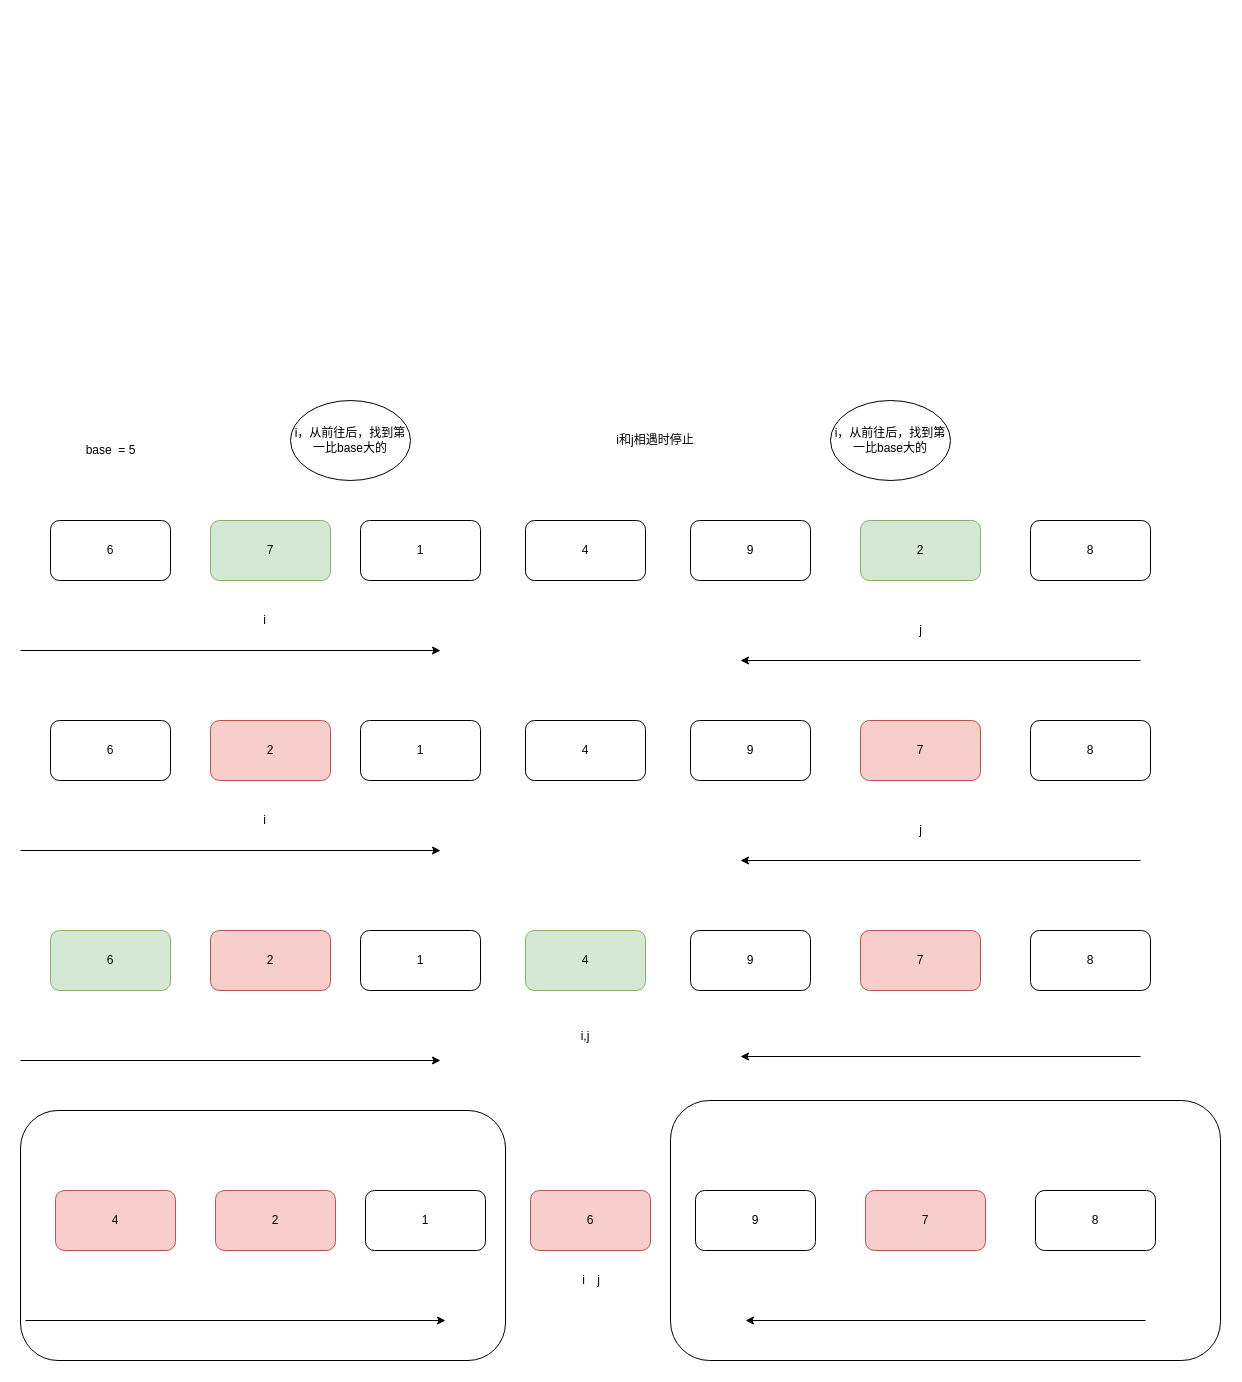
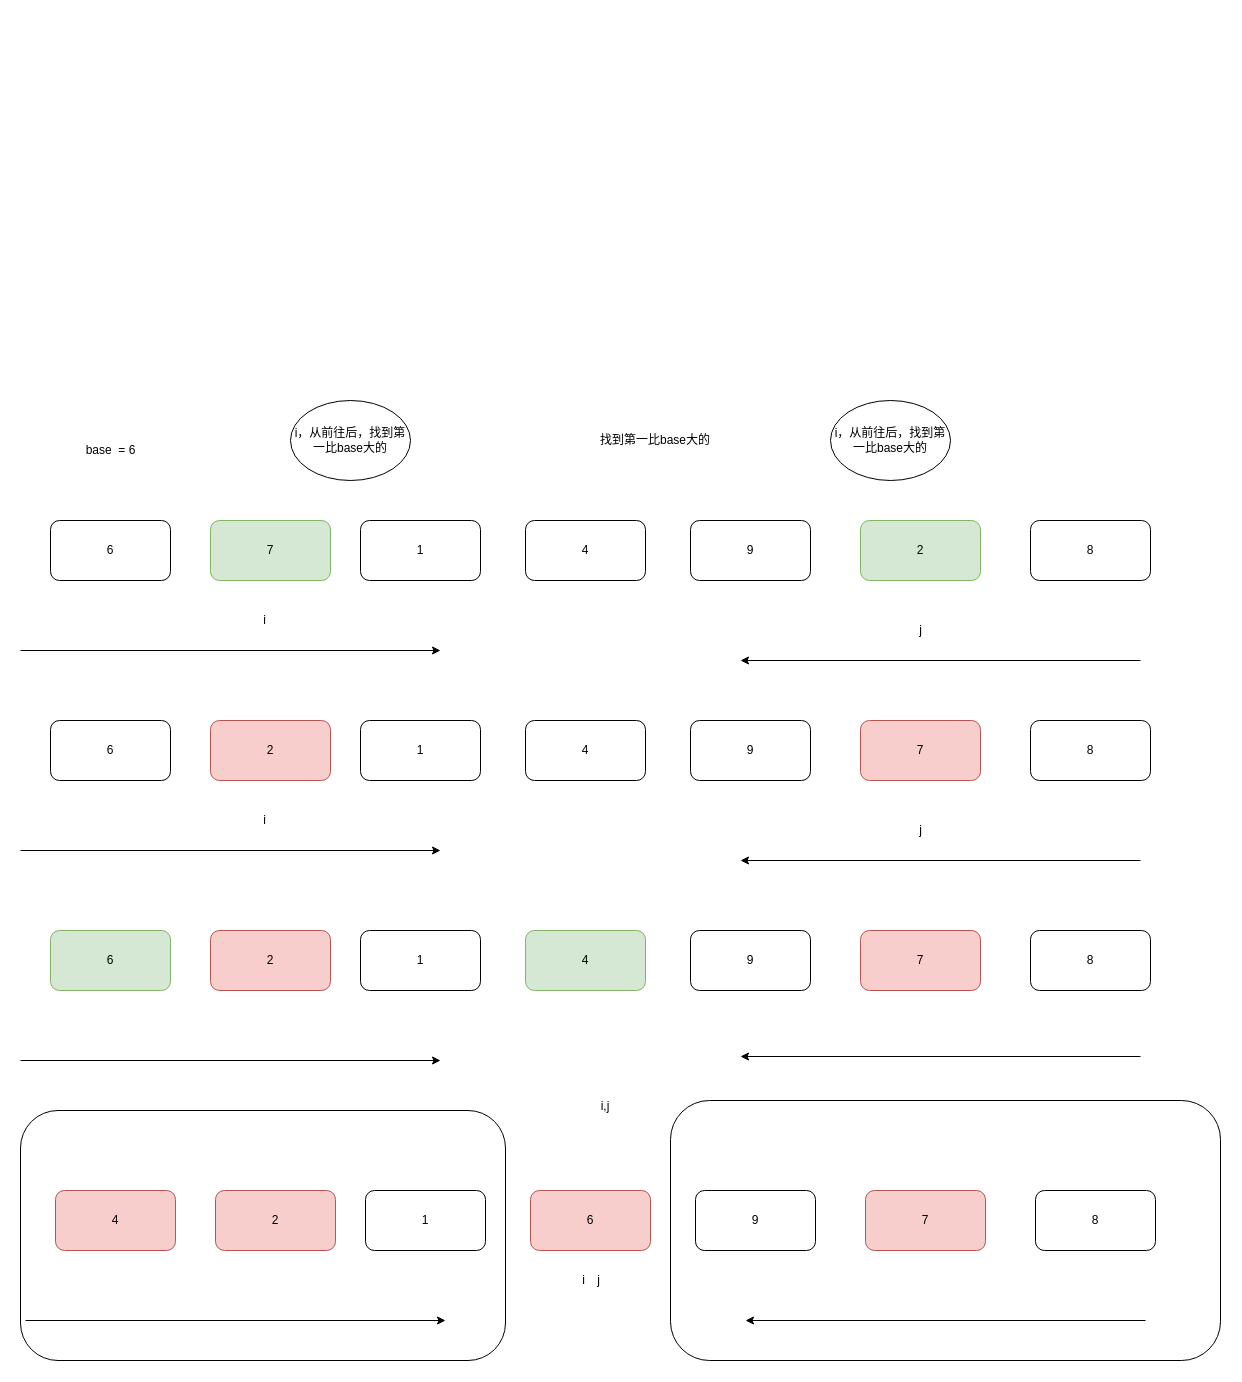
(656, 441) -> (656, 441)
(111, 451) -> (111, 451)
(586, 1037) -> (606, 1107)
